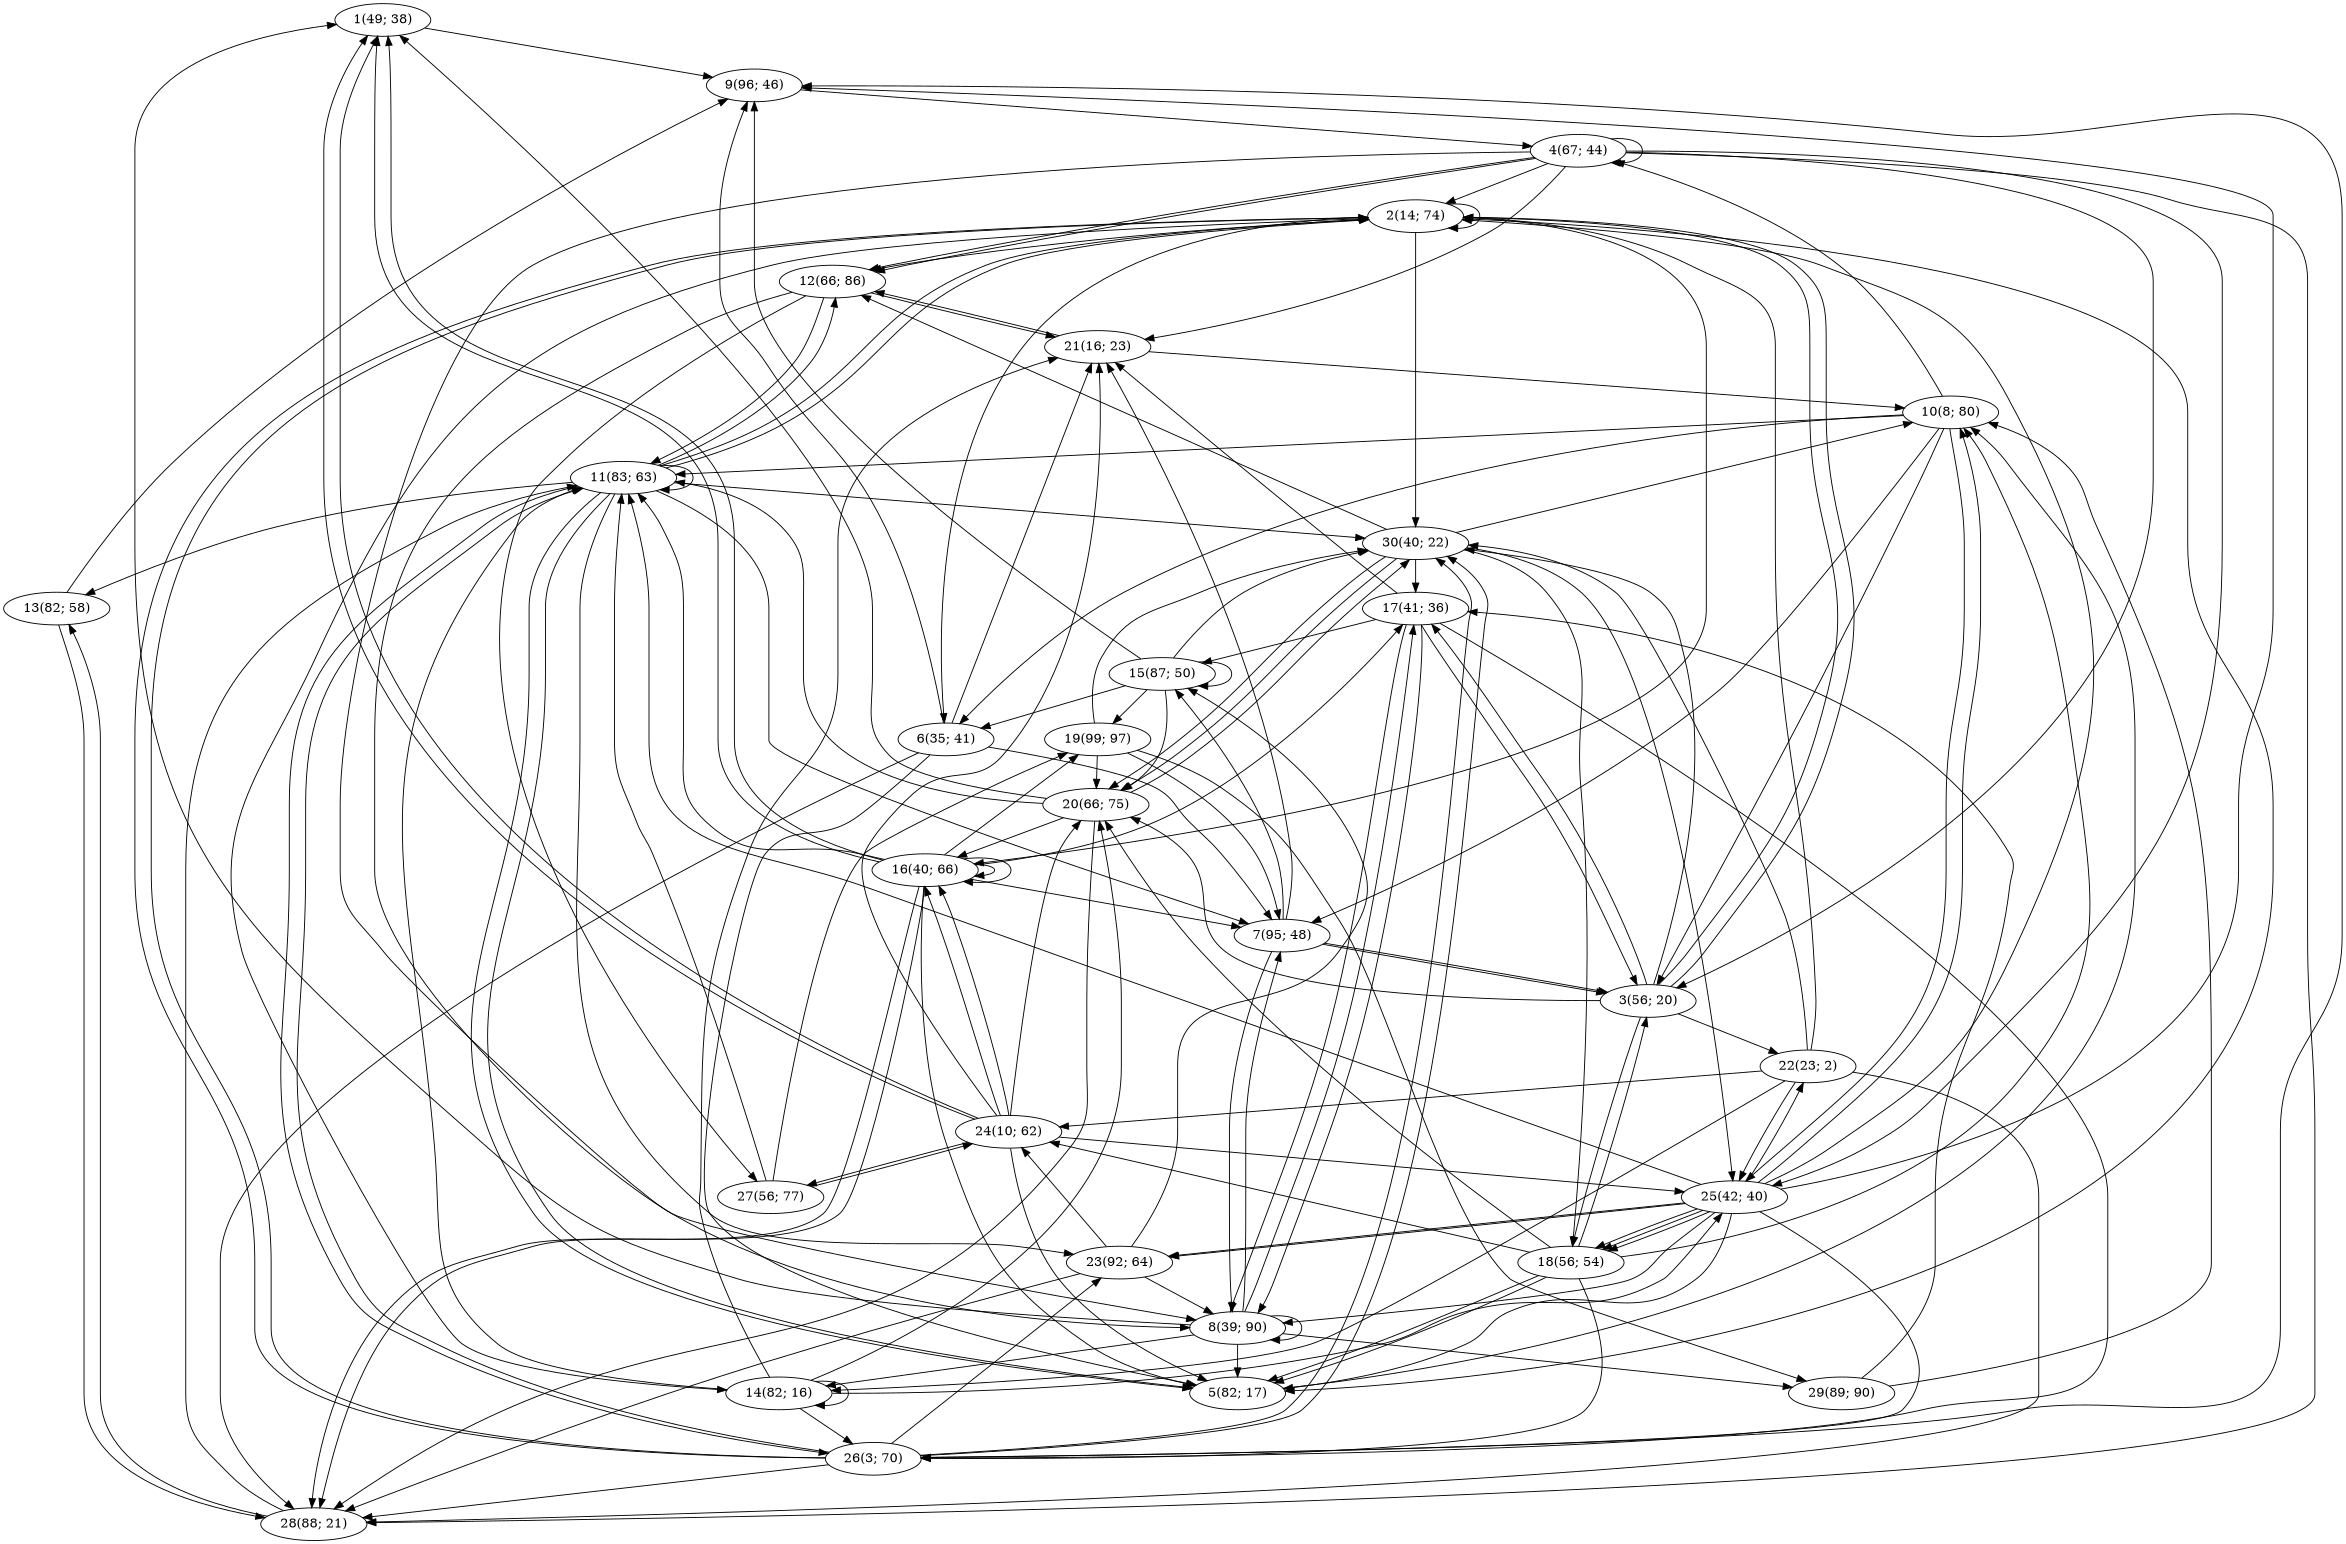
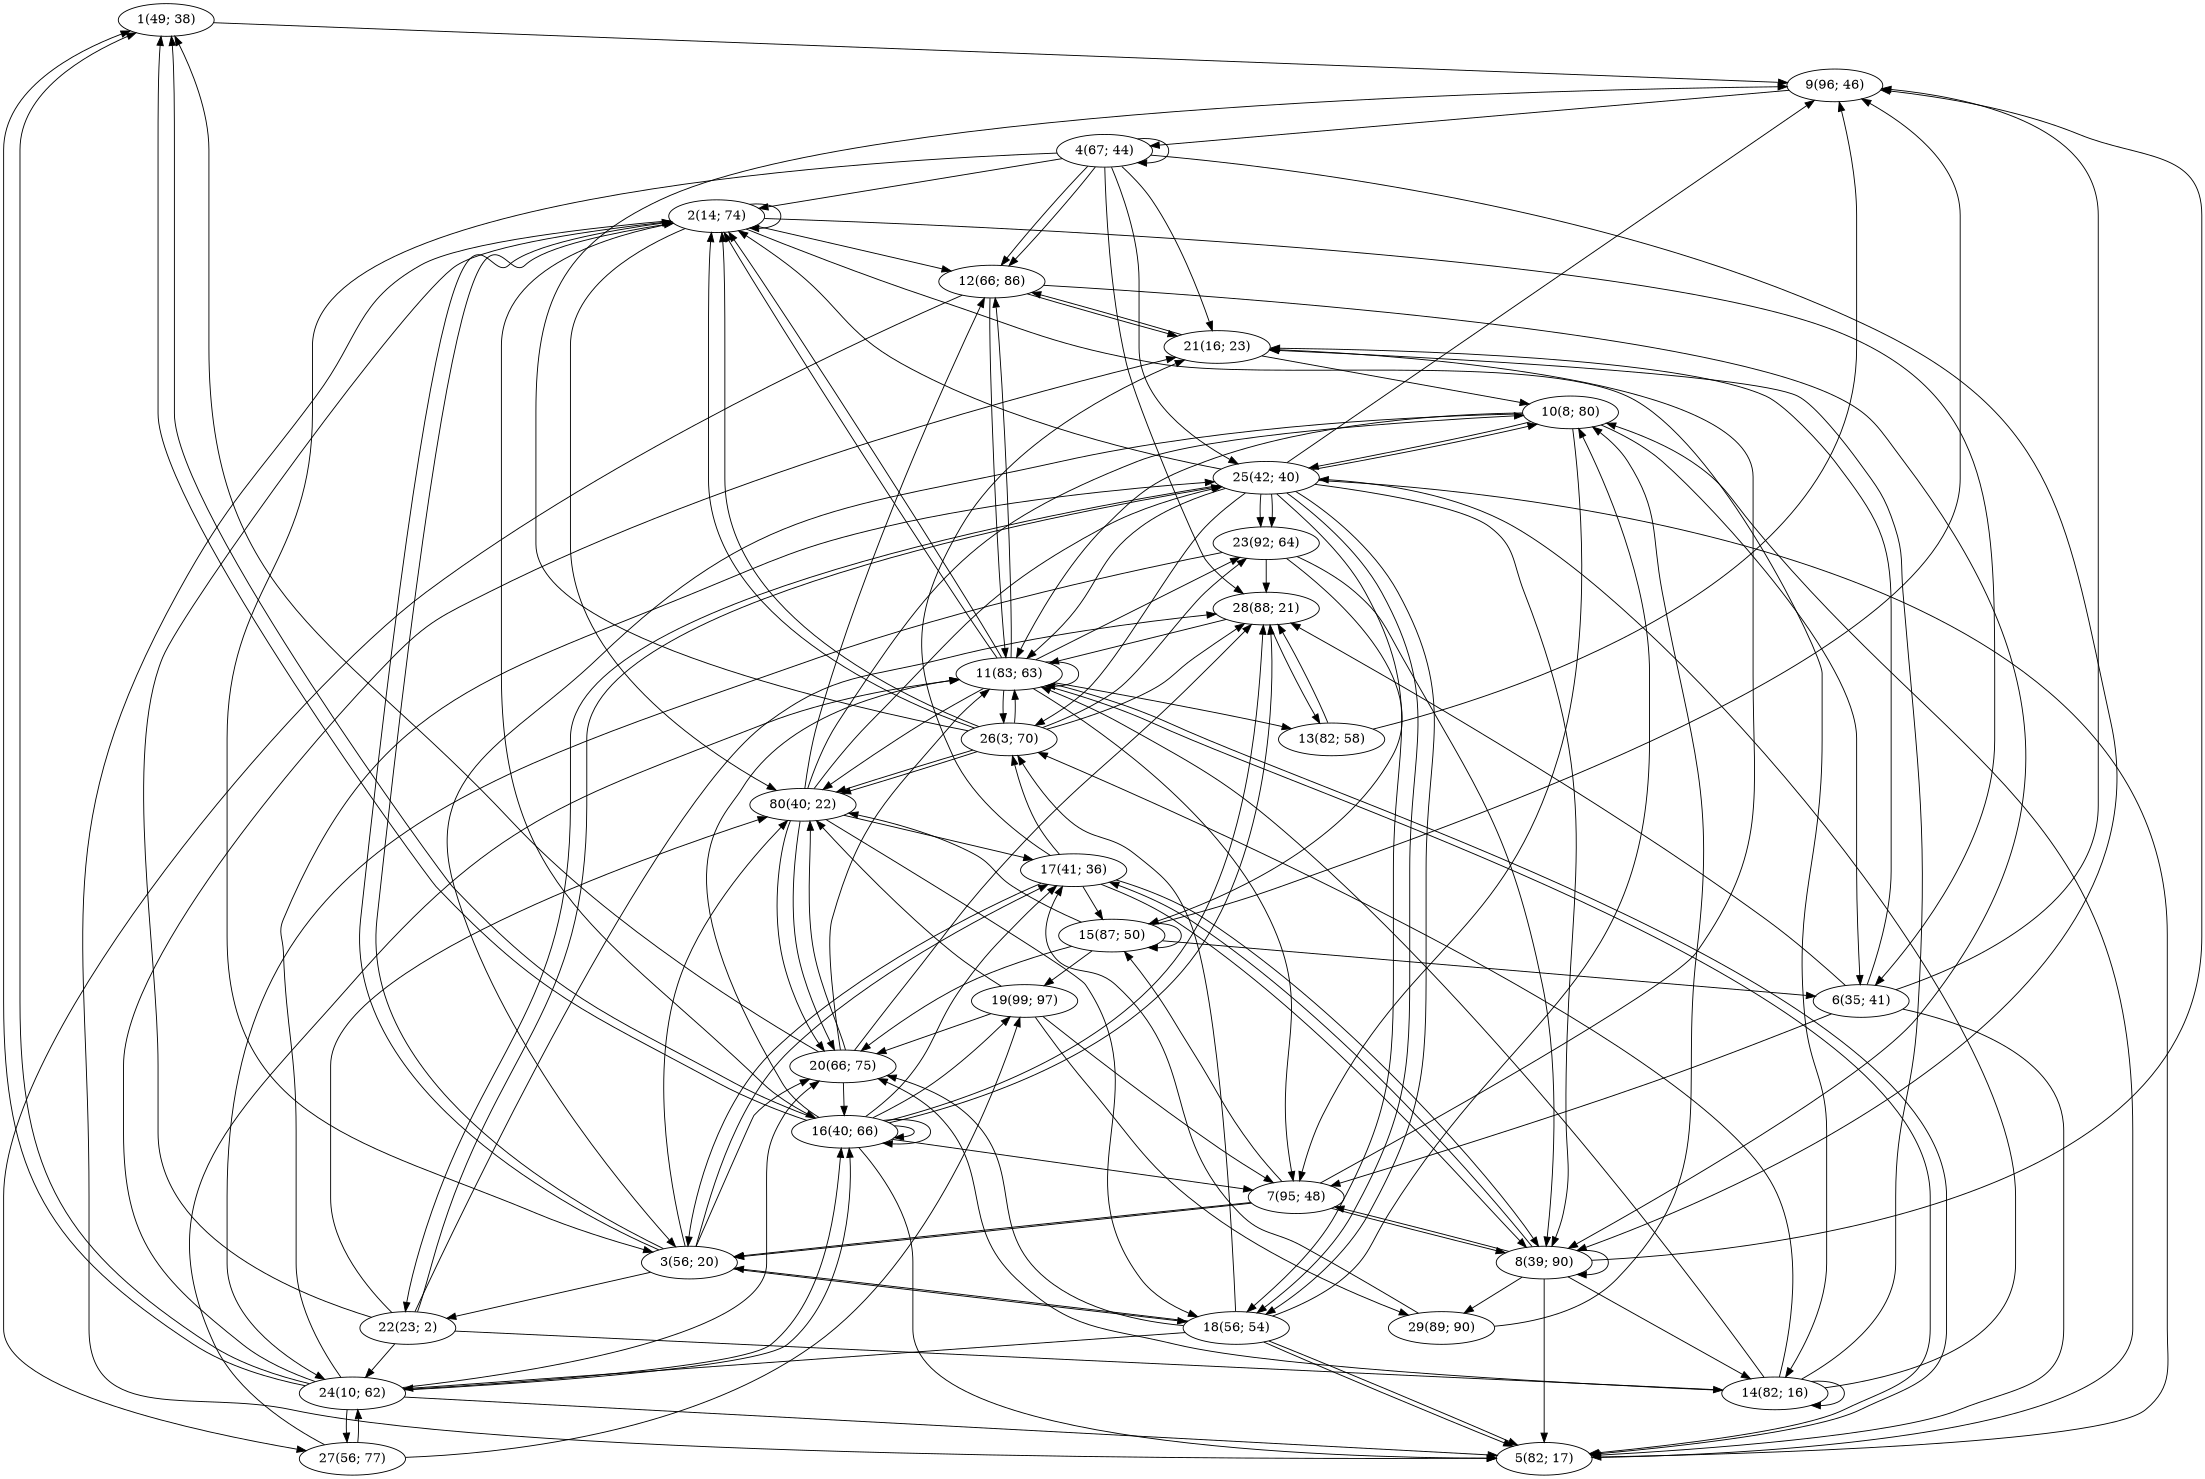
(1801, 239) -> none
(1416, 543) -> (803, 805)
(259, 930) -> (2202, 775)
